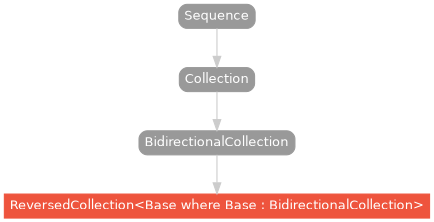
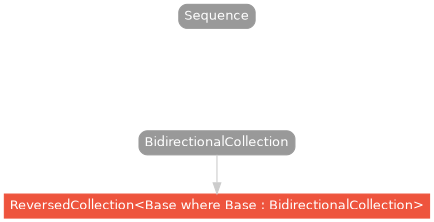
(217, 80) -> none
